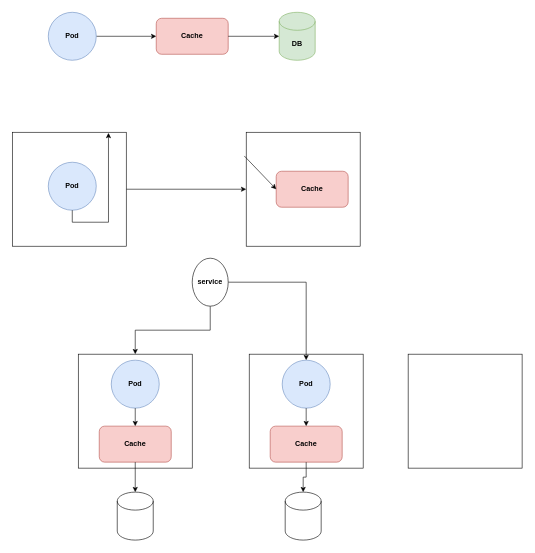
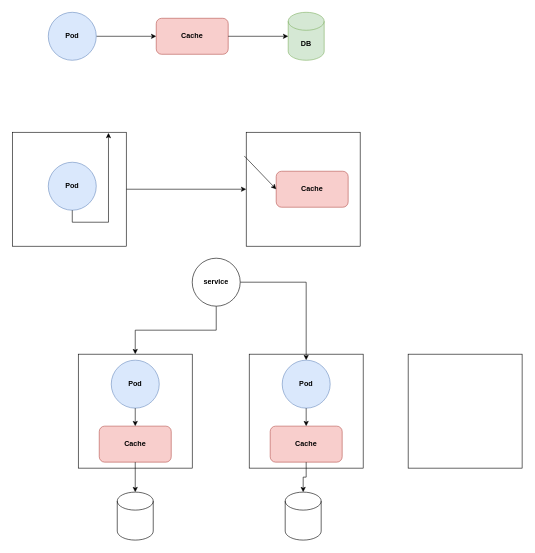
(297, 36) -> (306, 36)
(210, 282) -> (216, 282)
